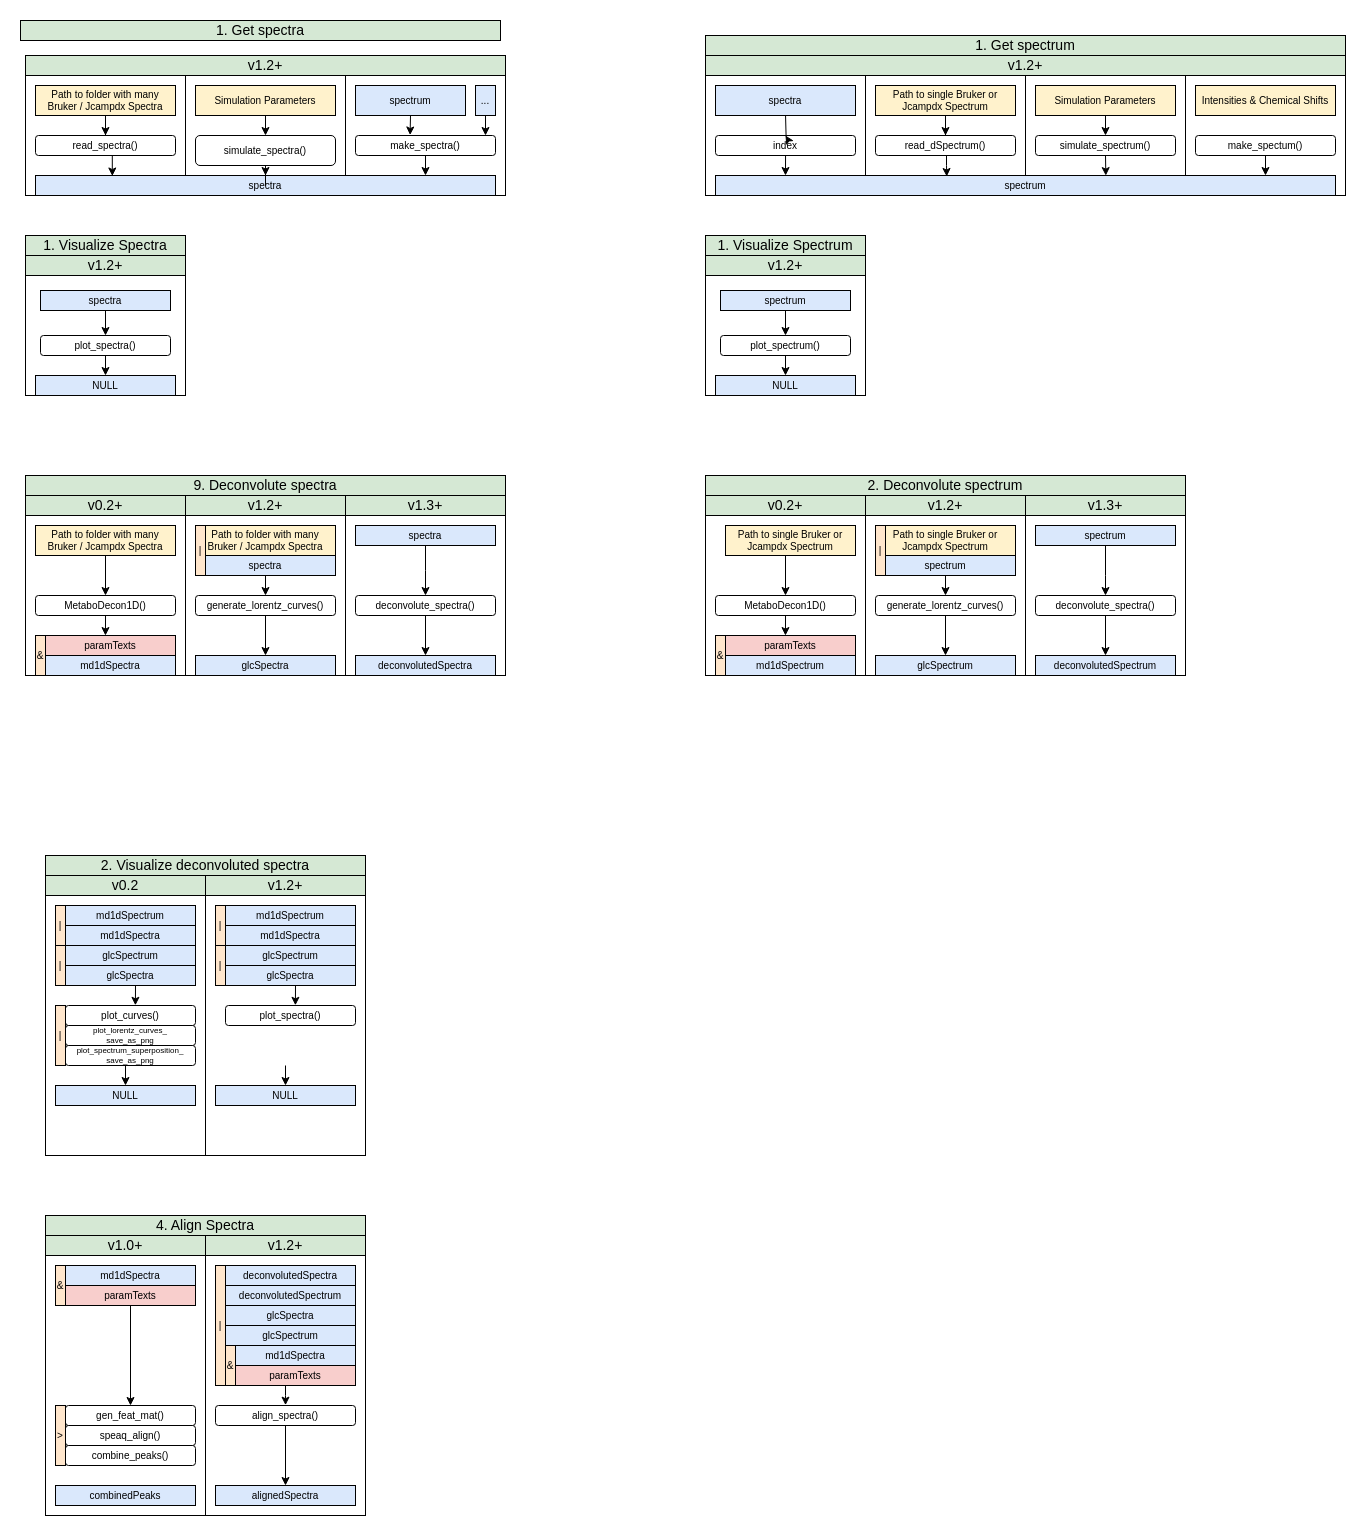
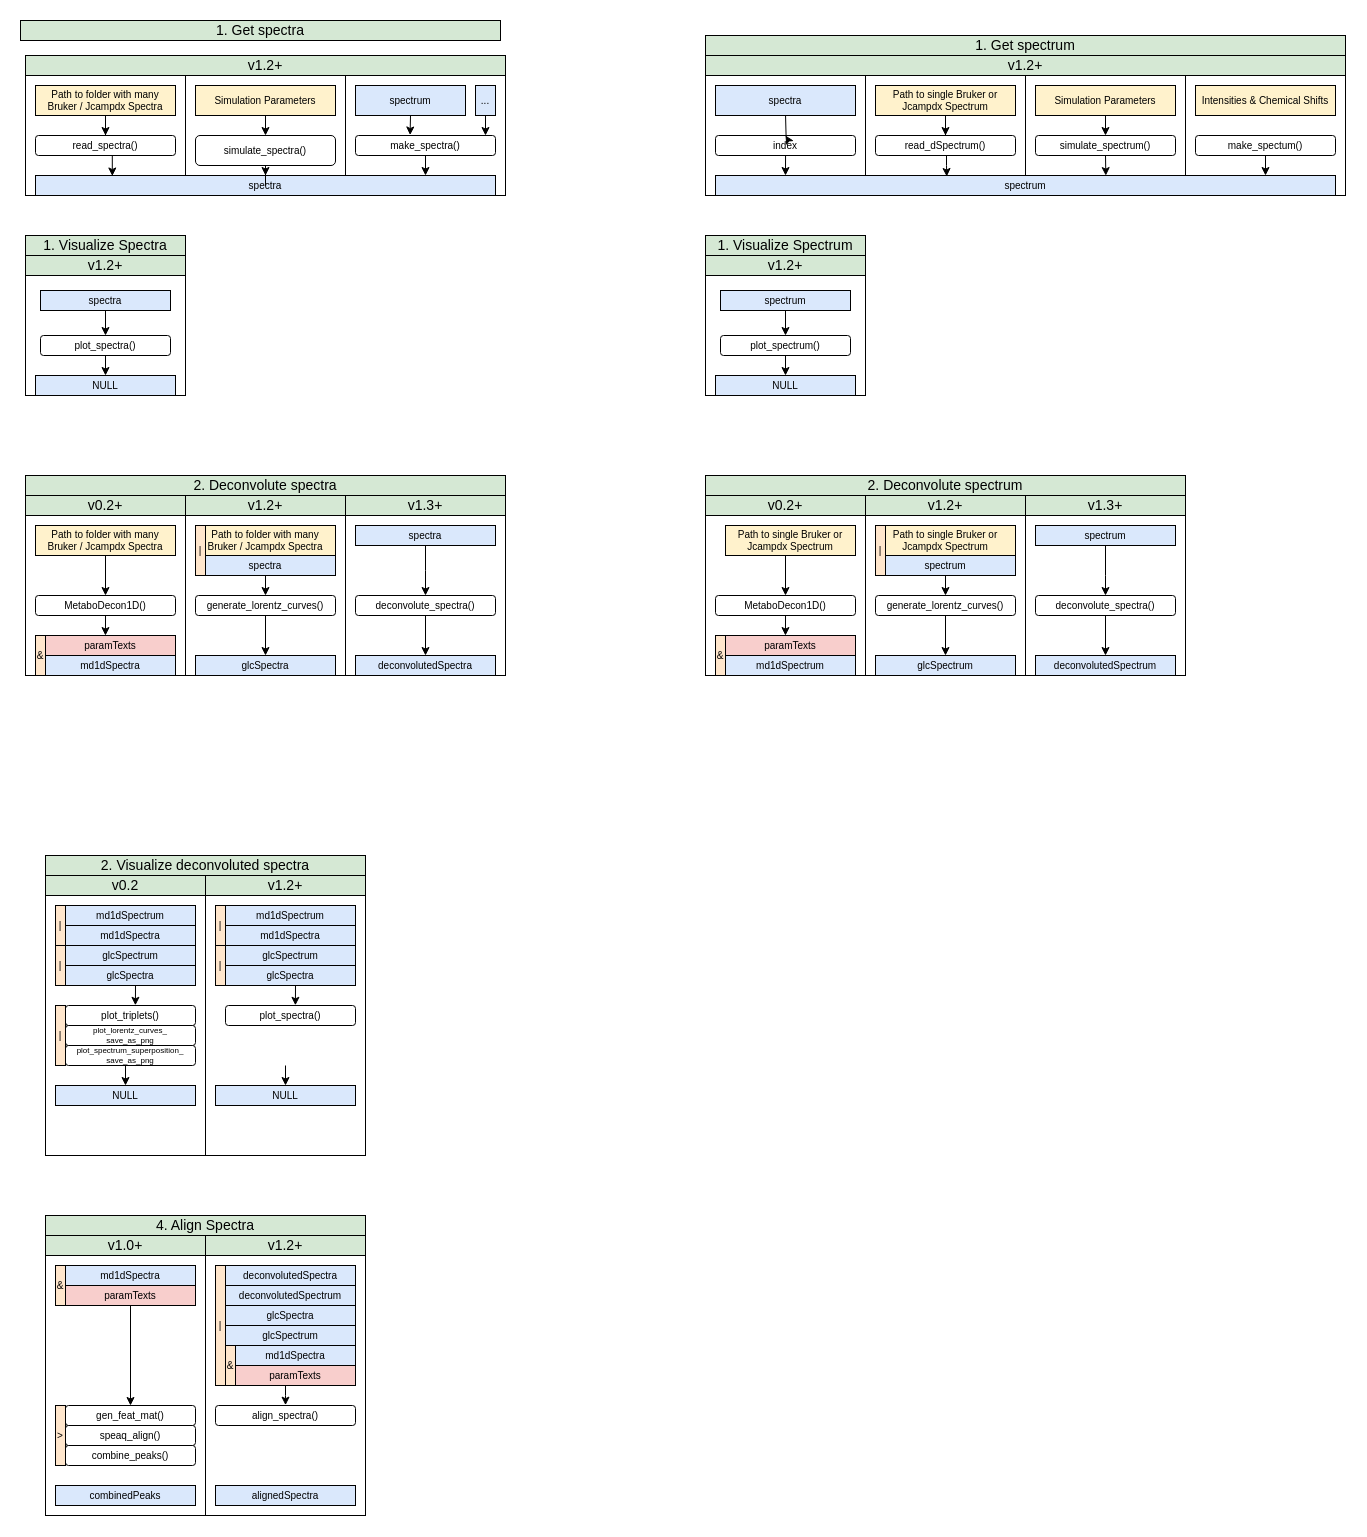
(266, 486) -> (266, 486)
(131, 1016) -> (131, 1016)
(286, 1452) -> none
